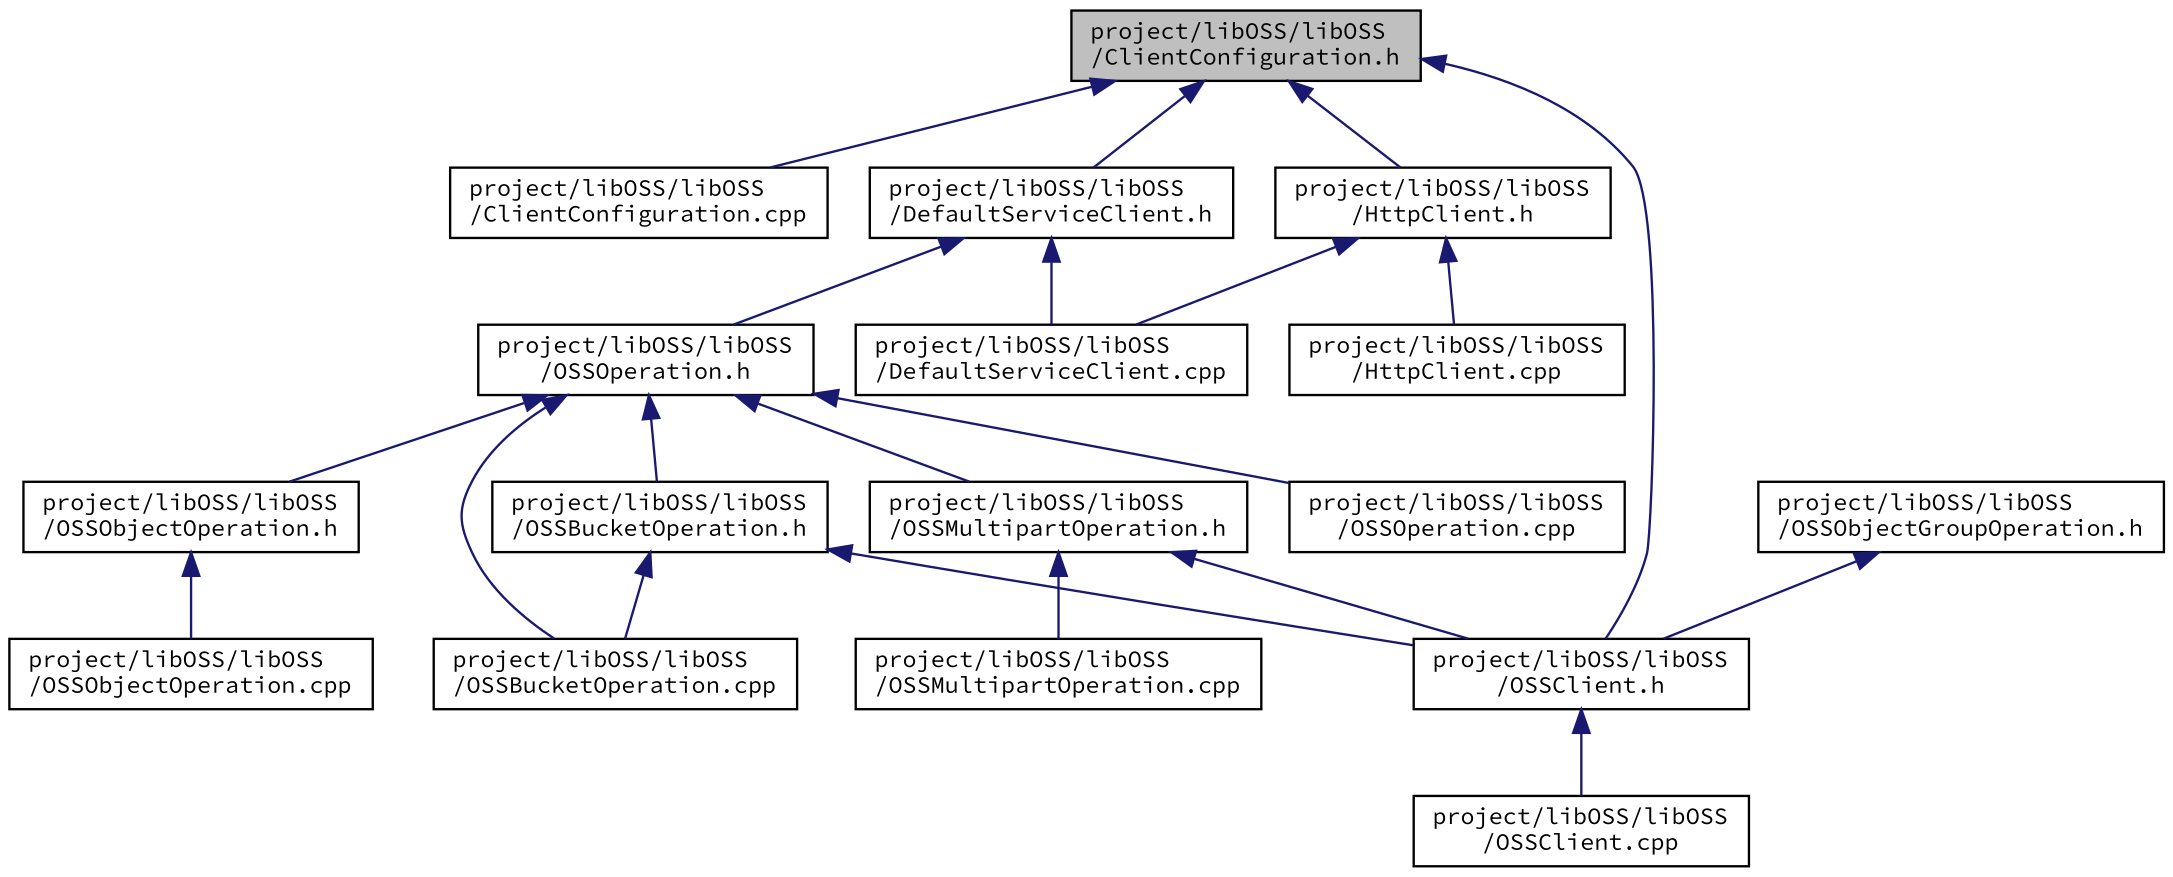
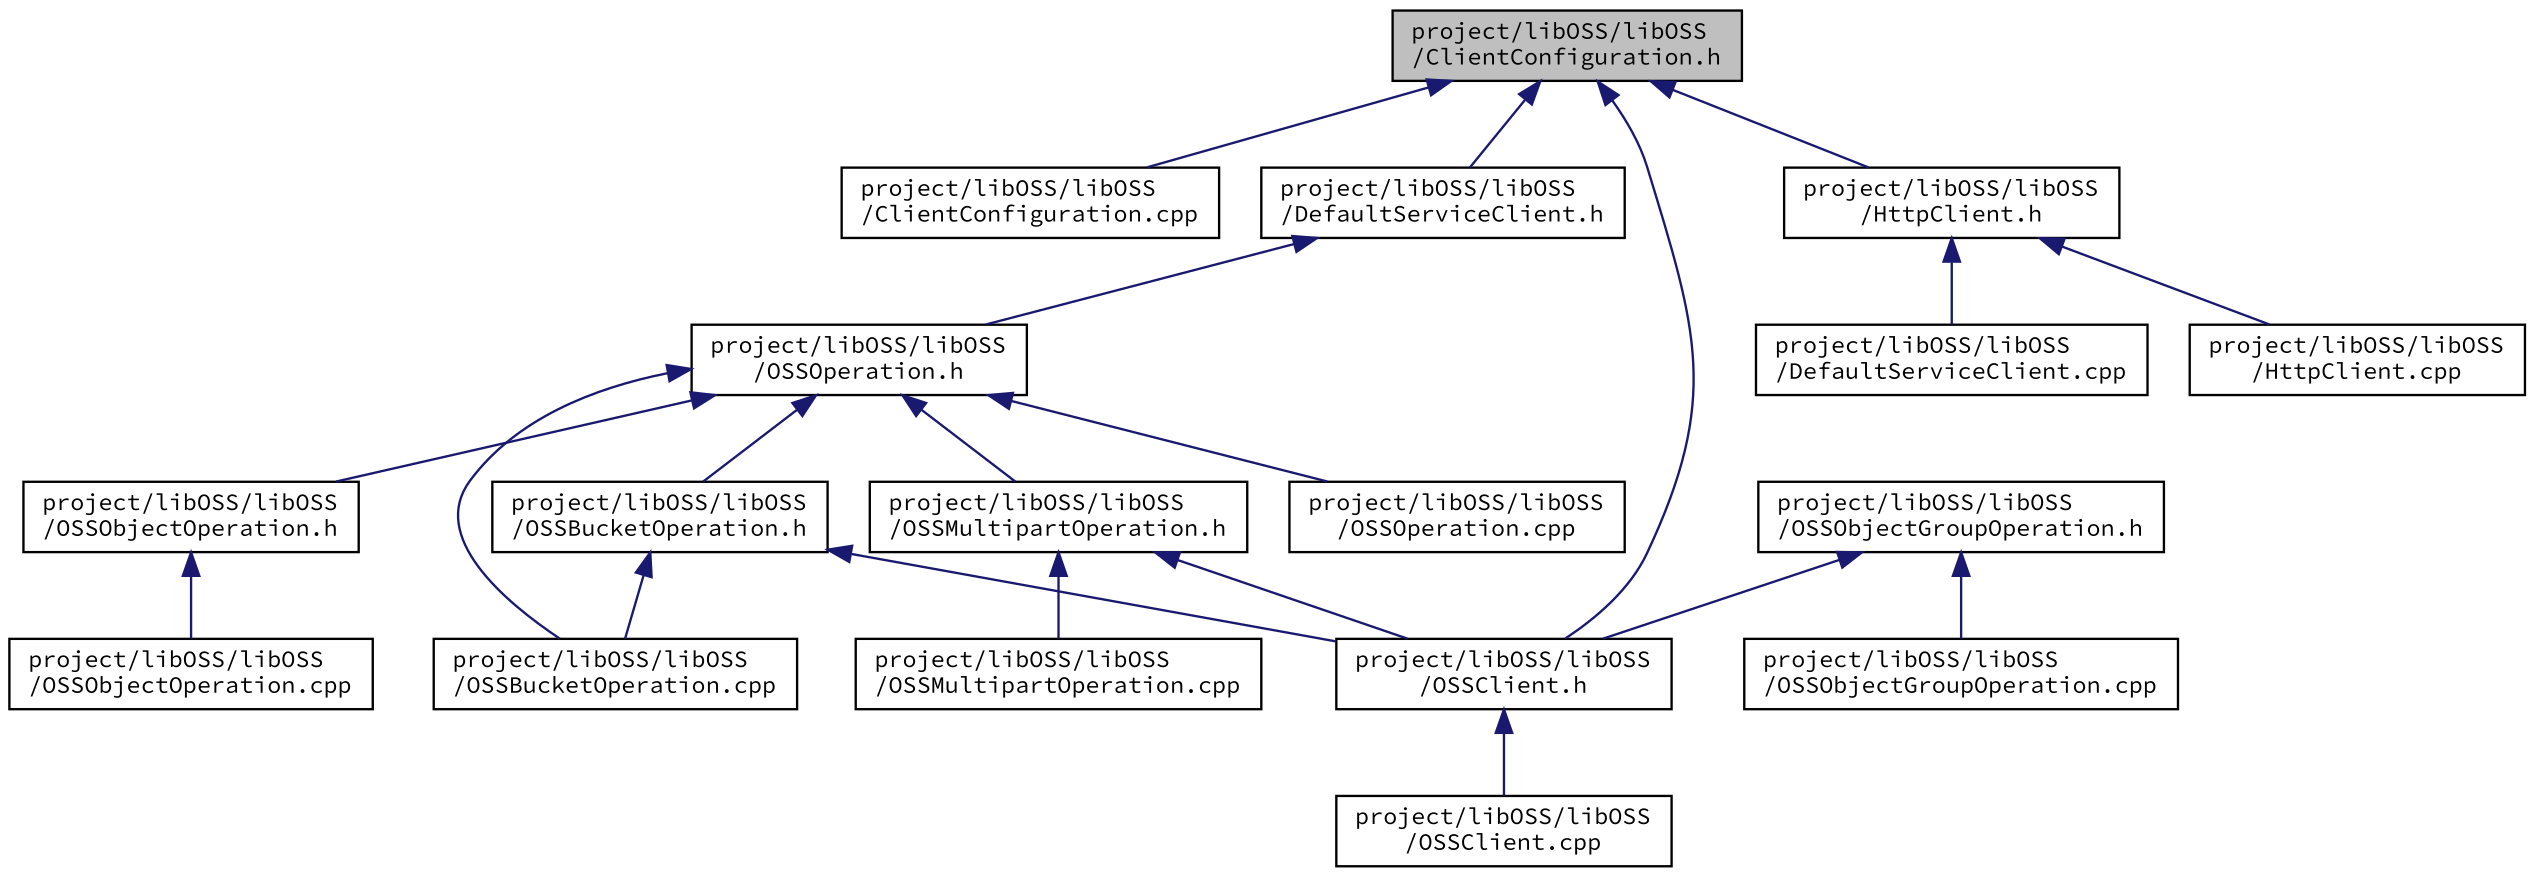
(1051, 293) -> none
none -> (1961, 674)
